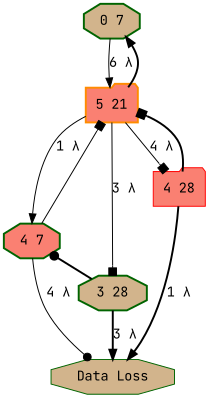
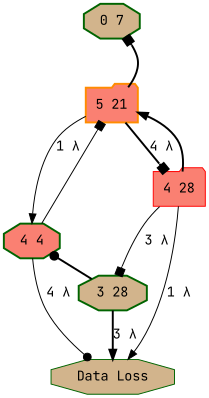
(109, 58) -> none
(138, 67) -> (138, 67)
(176, 137) -> (176, 137)
(142, 143) -> (142, 143)
(112, 194) -> (138, 234)
(32, 241) -> (32, 241)
(166, 282) -> (166, 282)
